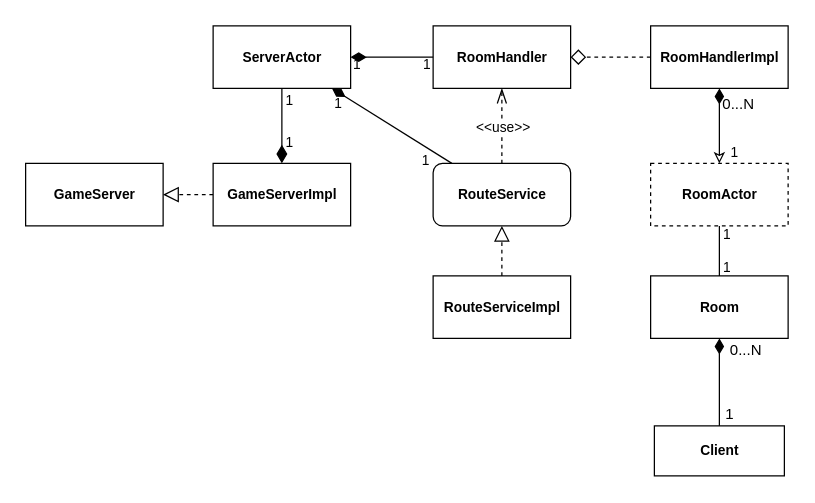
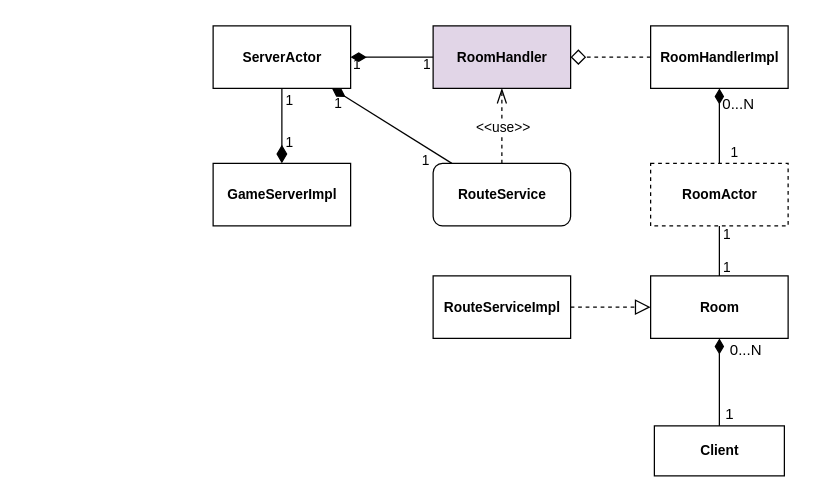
(502, 57) -> (502, 57)
(719, 153) -> (719, 157)
(94, 194) -> none
(196, 194) -> none
(502, 258) -> (603, 307)
